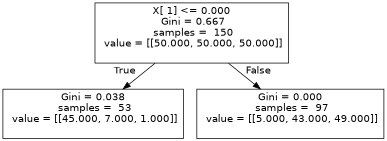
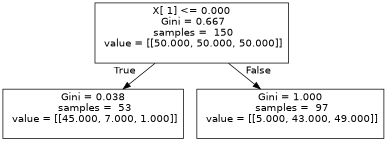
(290, 114) -> (290, 114)
